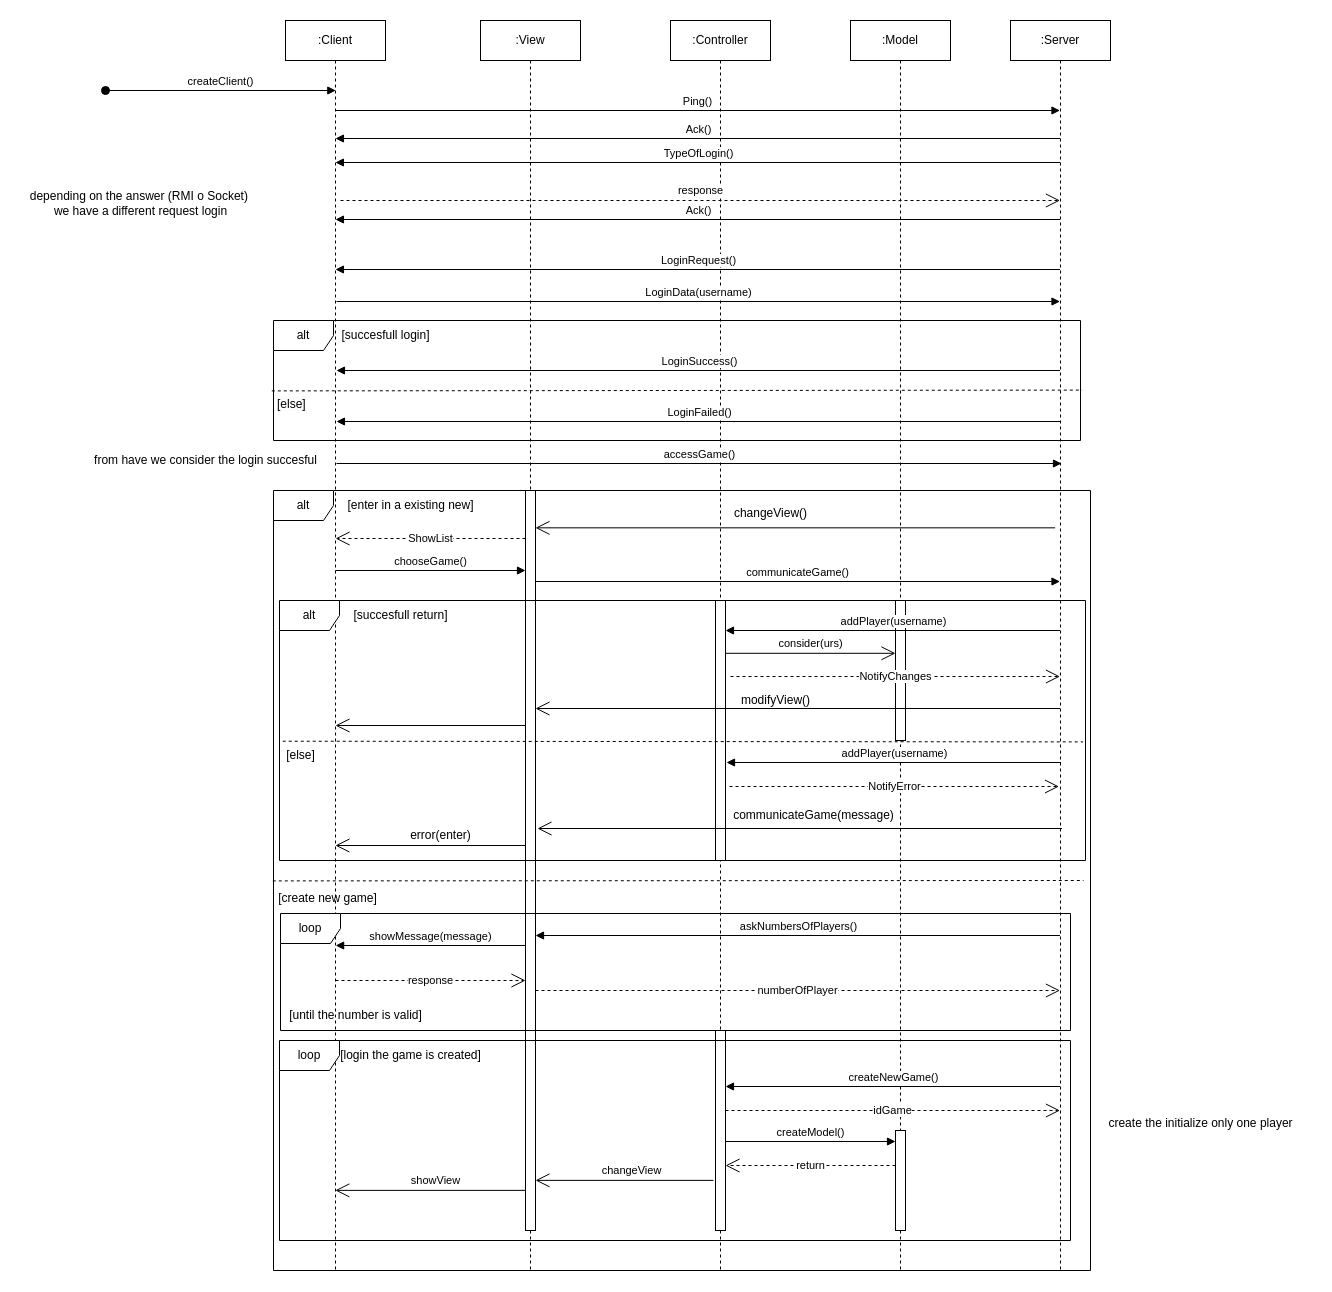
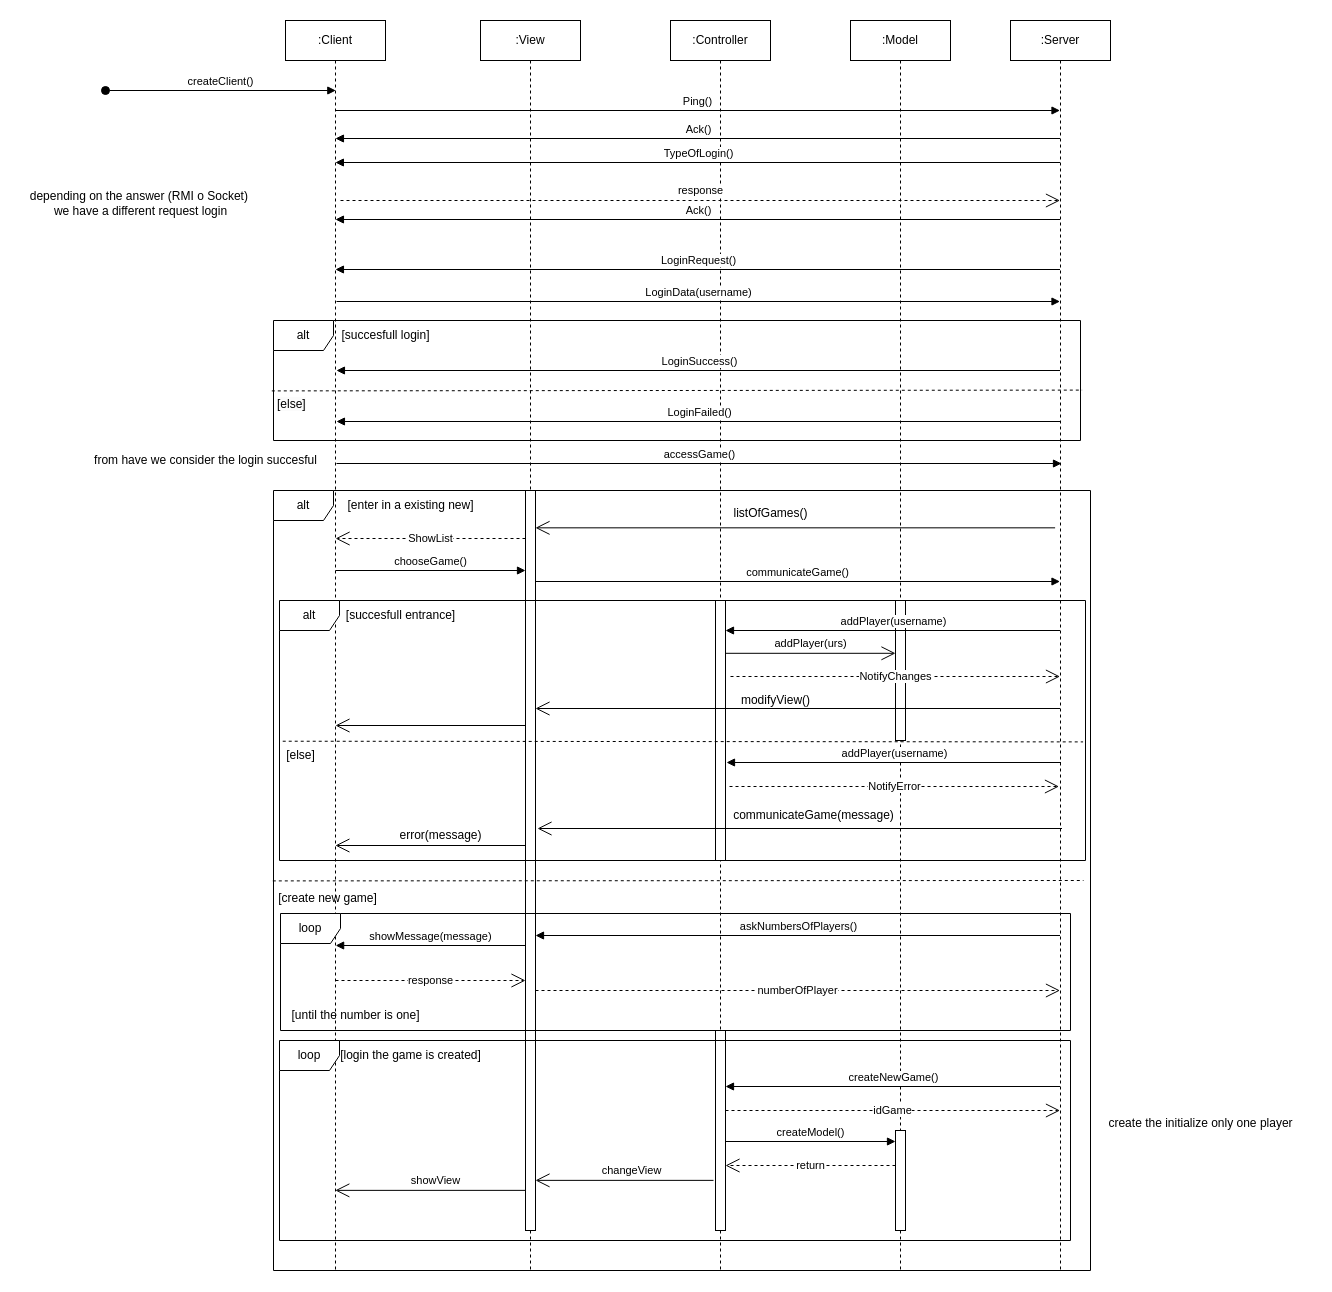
(771, 514) -> (771, 514)
(401, 616) -> (401, 616)
(811, 644) -> (811, 644)
(441, 836) -> (441, 836)
(356, 1016) -> (356, 1016)
